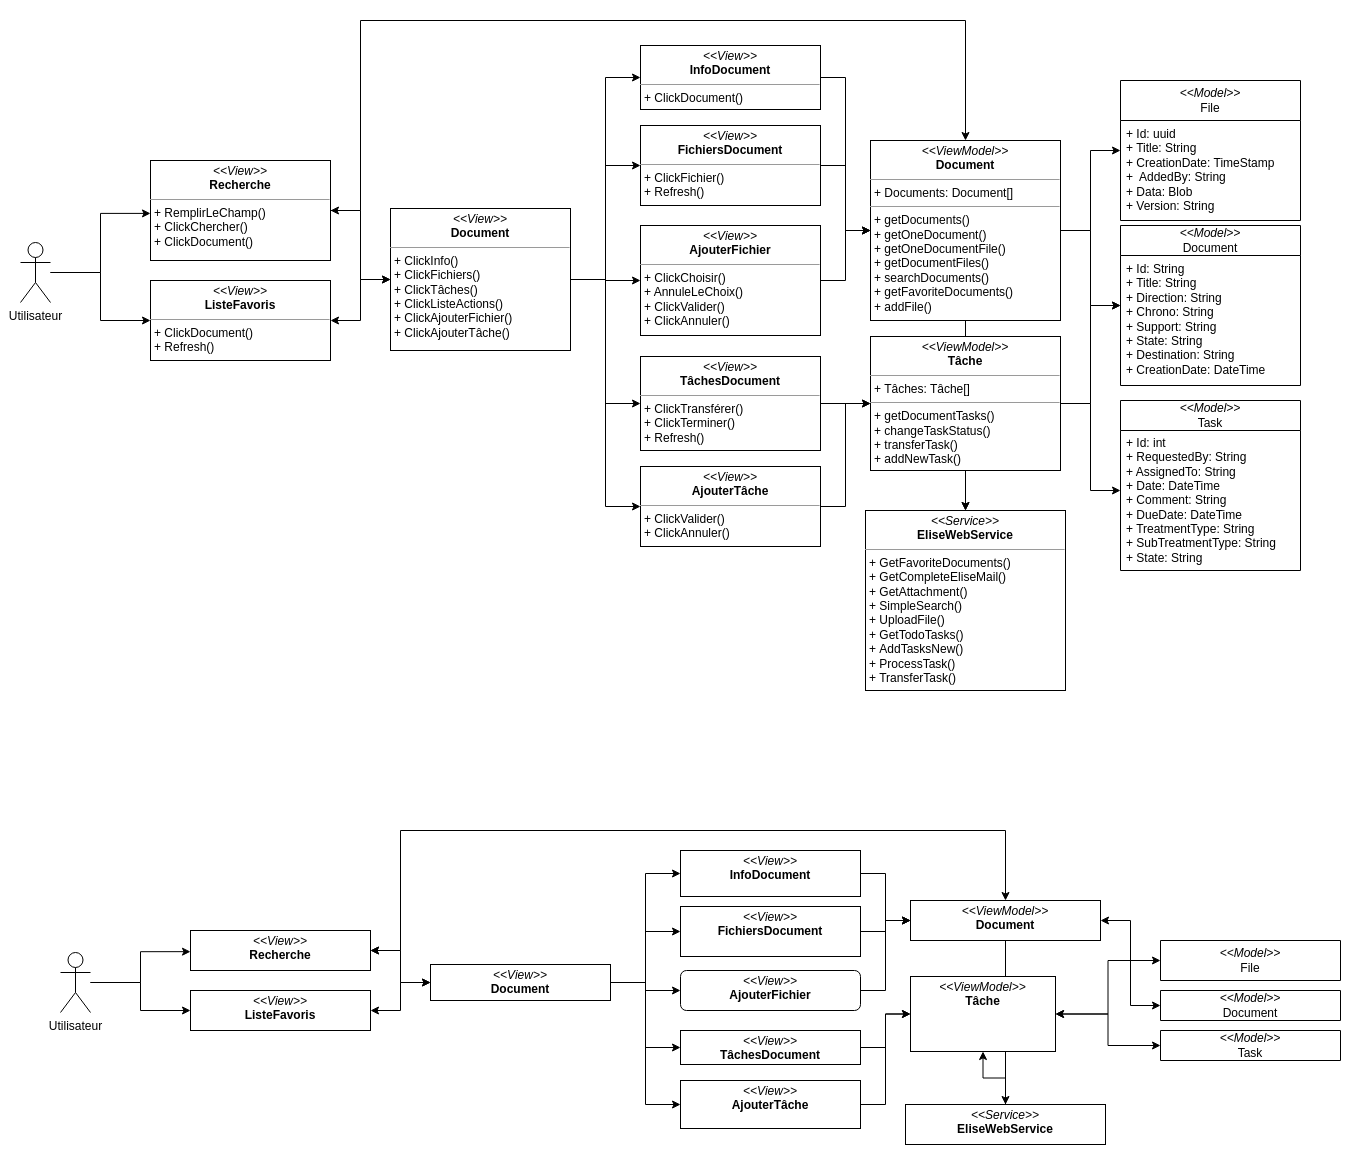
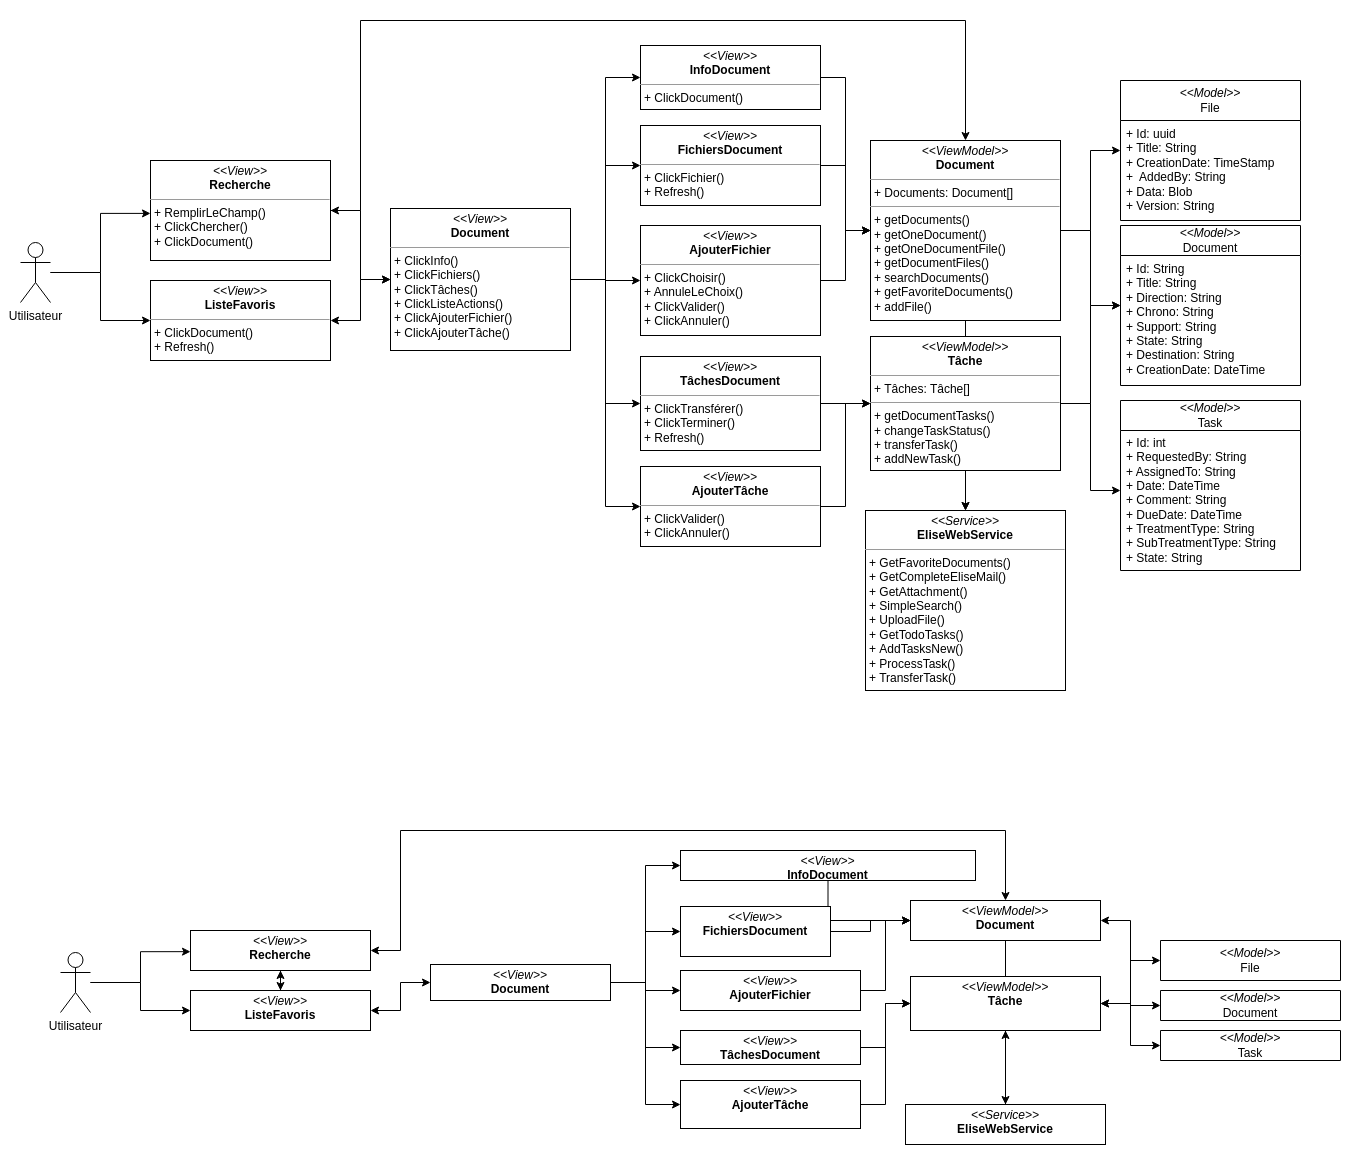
(771, 874) -> (828, 866)
(771, 932) -> (756, 932)
(401, 966) -> (281, 981)
(771, 991) -> (771, 991)
(983, 1014) -> (1006, 1004)
